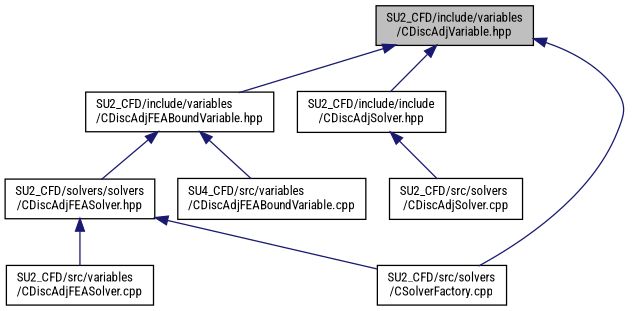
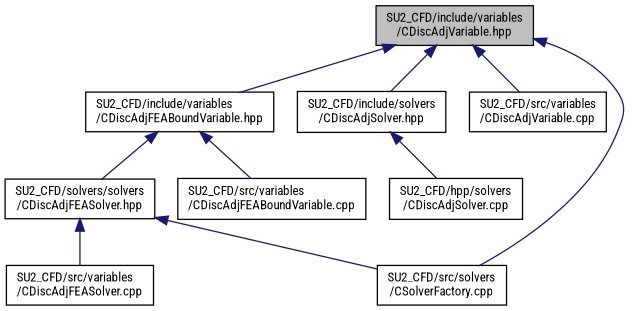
(372, 112) -> (372, 112)
none -> (538, 112)
(272, 199) -> (272, 199)
(456, 199) -> (456, 199)
